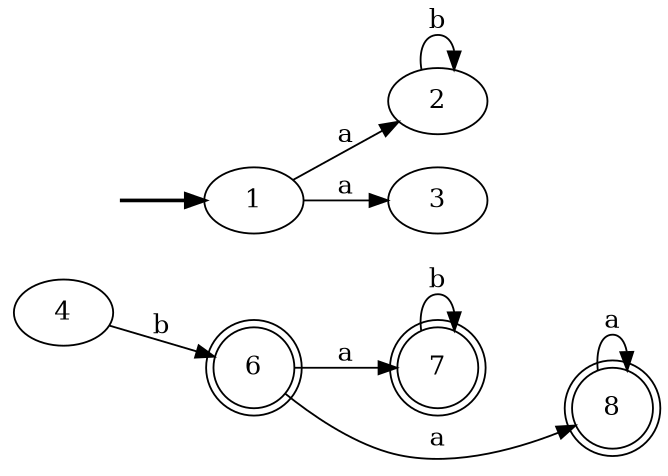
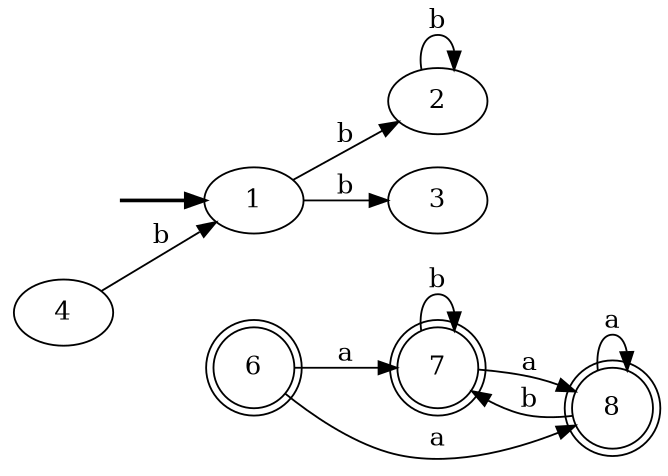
(346, 135) -> (346, 135)
(346, 187) -> (346, 187)
(153, 338) -> (151, 261)
none -> (519, 375)
none -> (529, 416)
